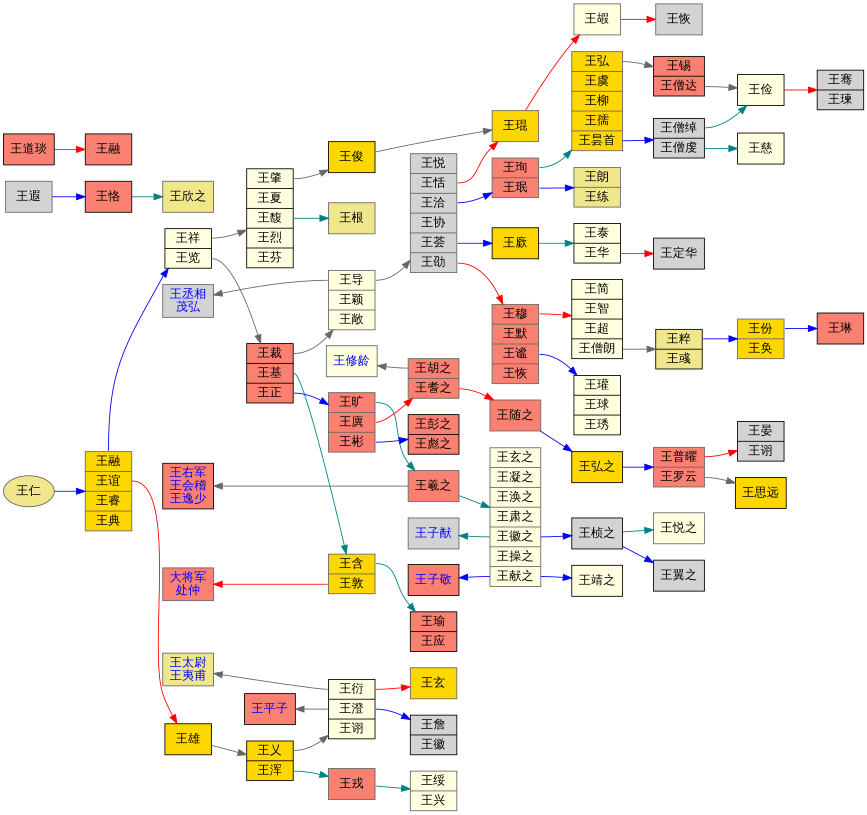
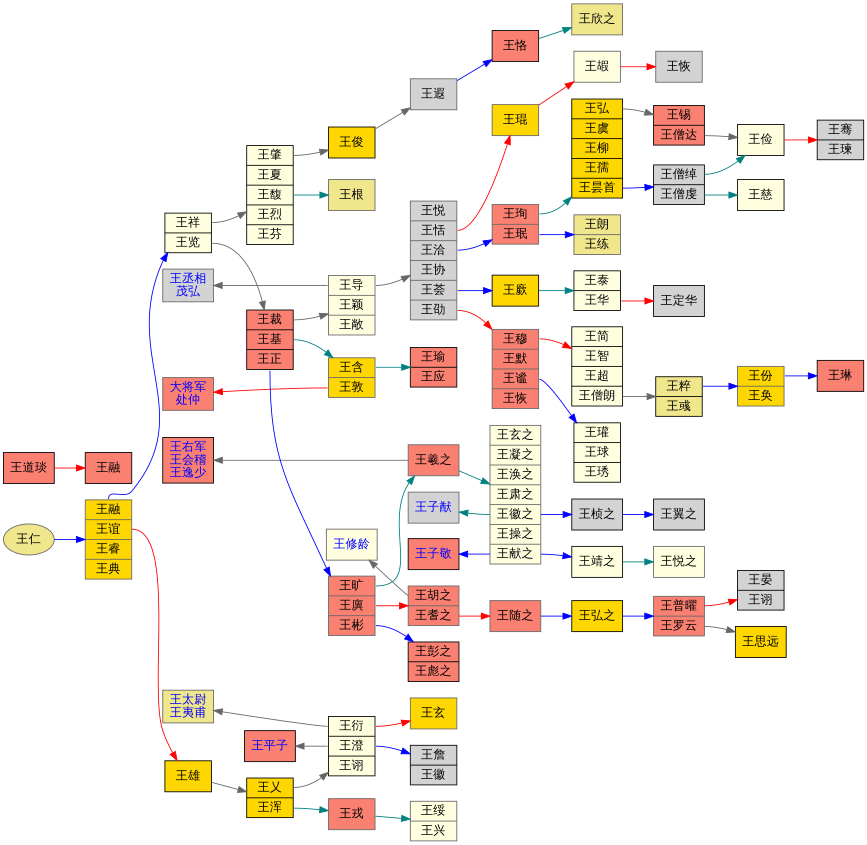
(597, 101) -> (597, 149)
(429, 141) -> (389, 121)
(634, 531) -> (634, 562)
